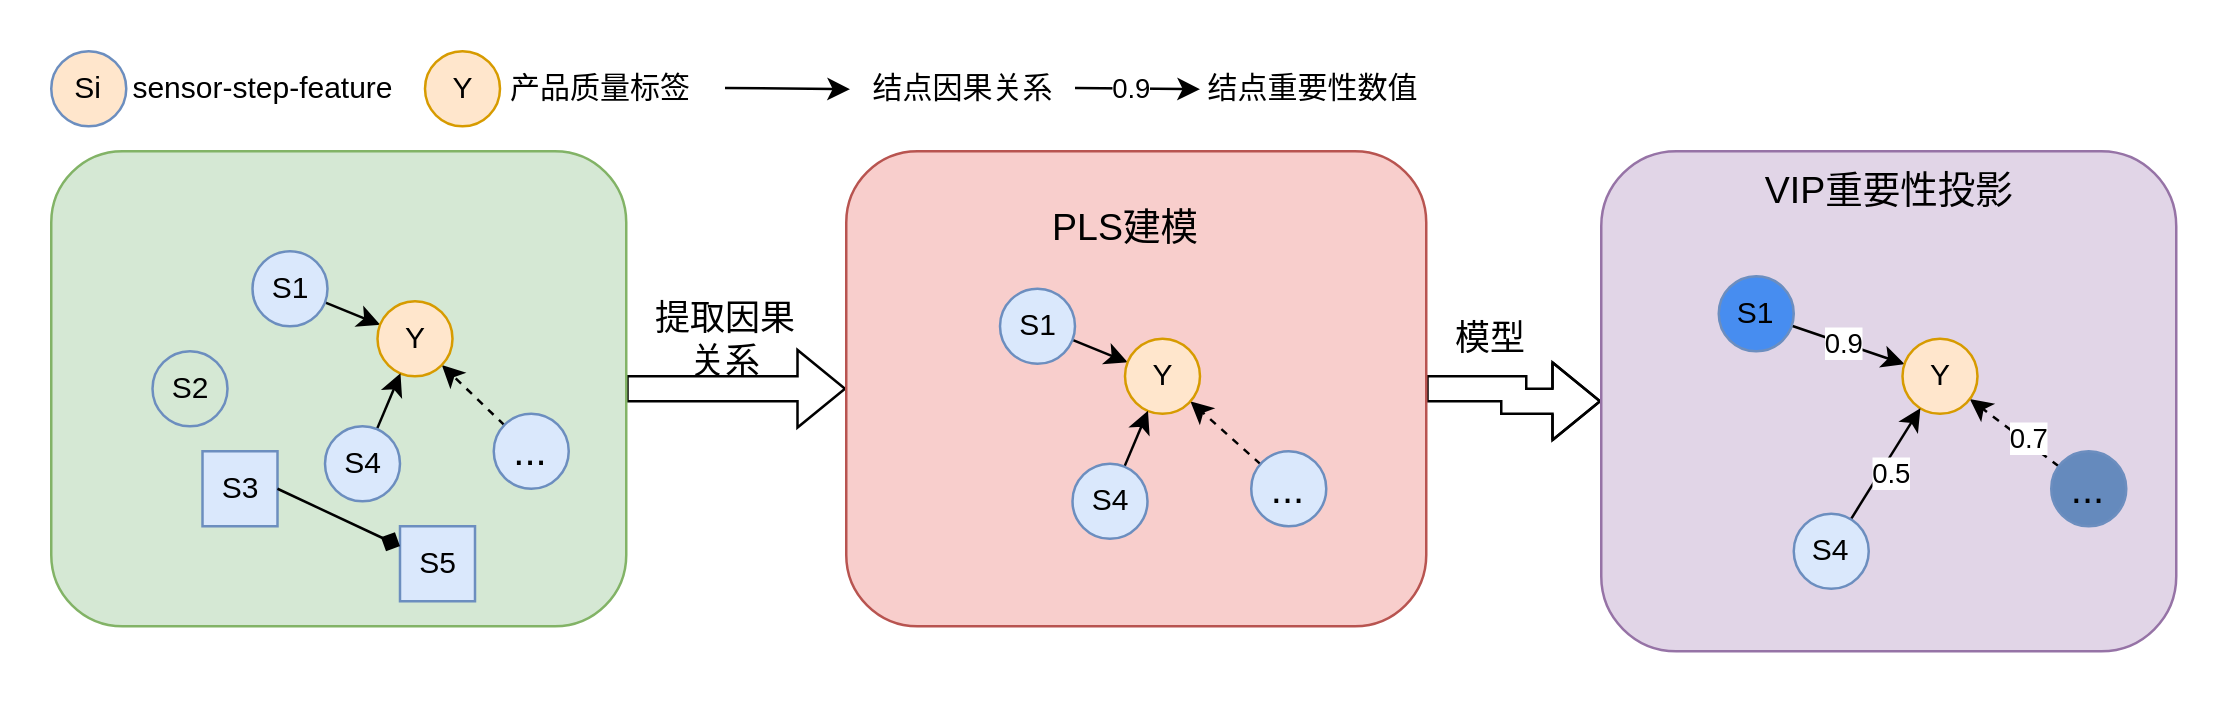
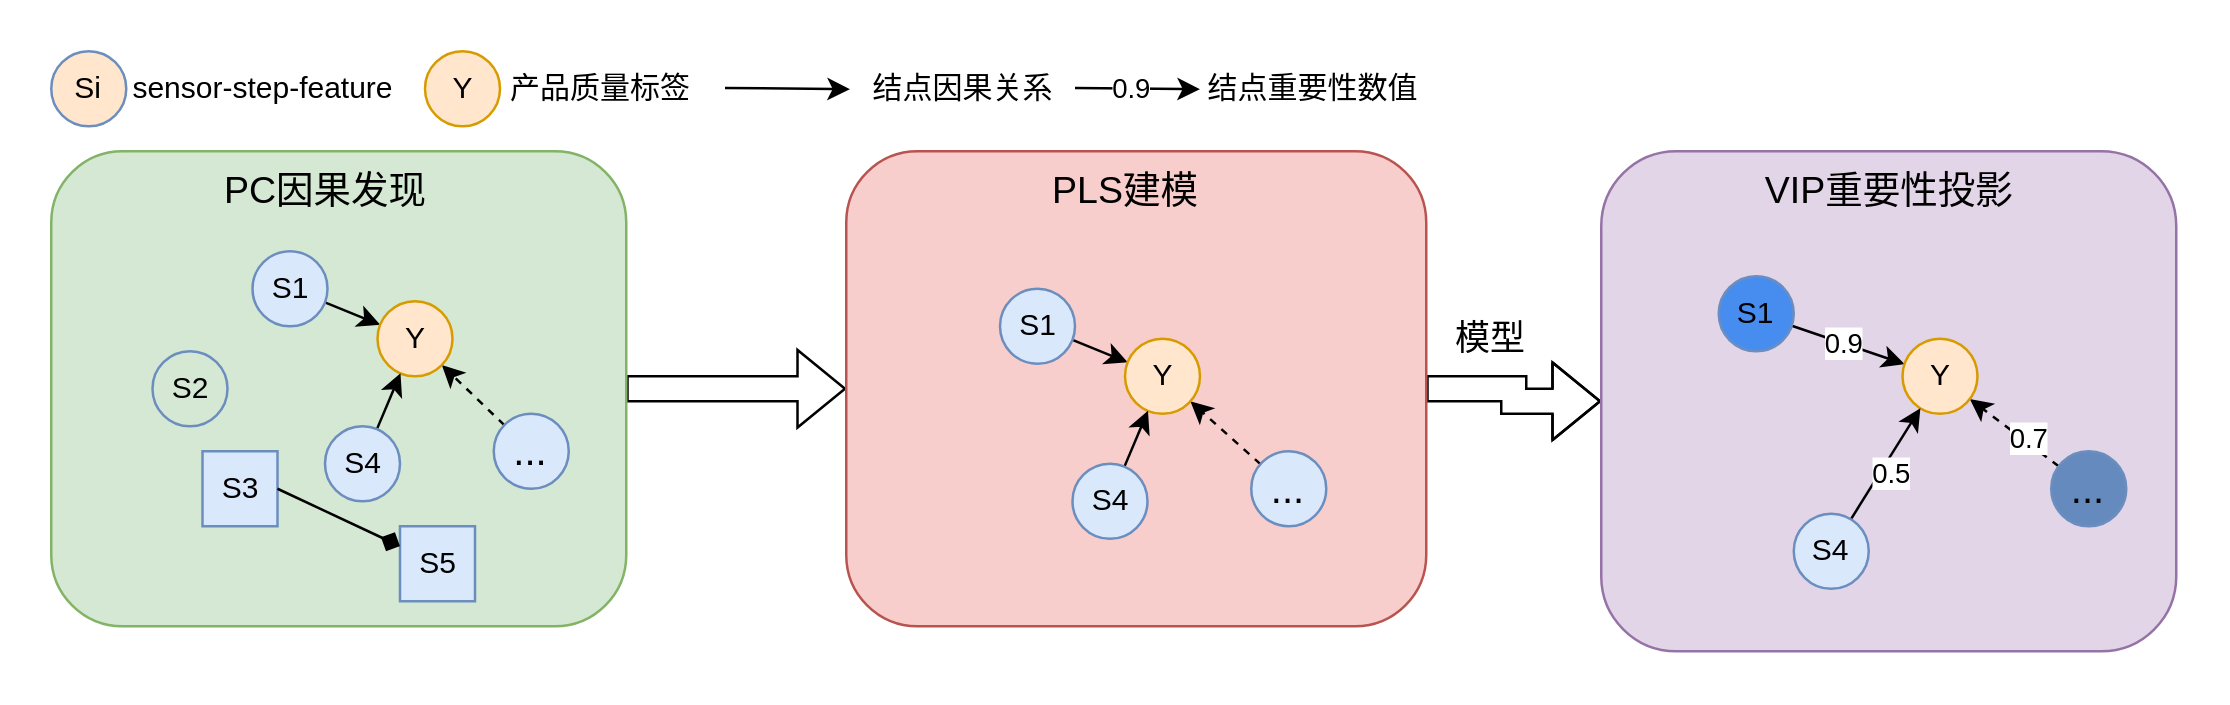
none -> (326, 189)
(1126, 226) -> (1126, 189)
(726, 339) -> none
